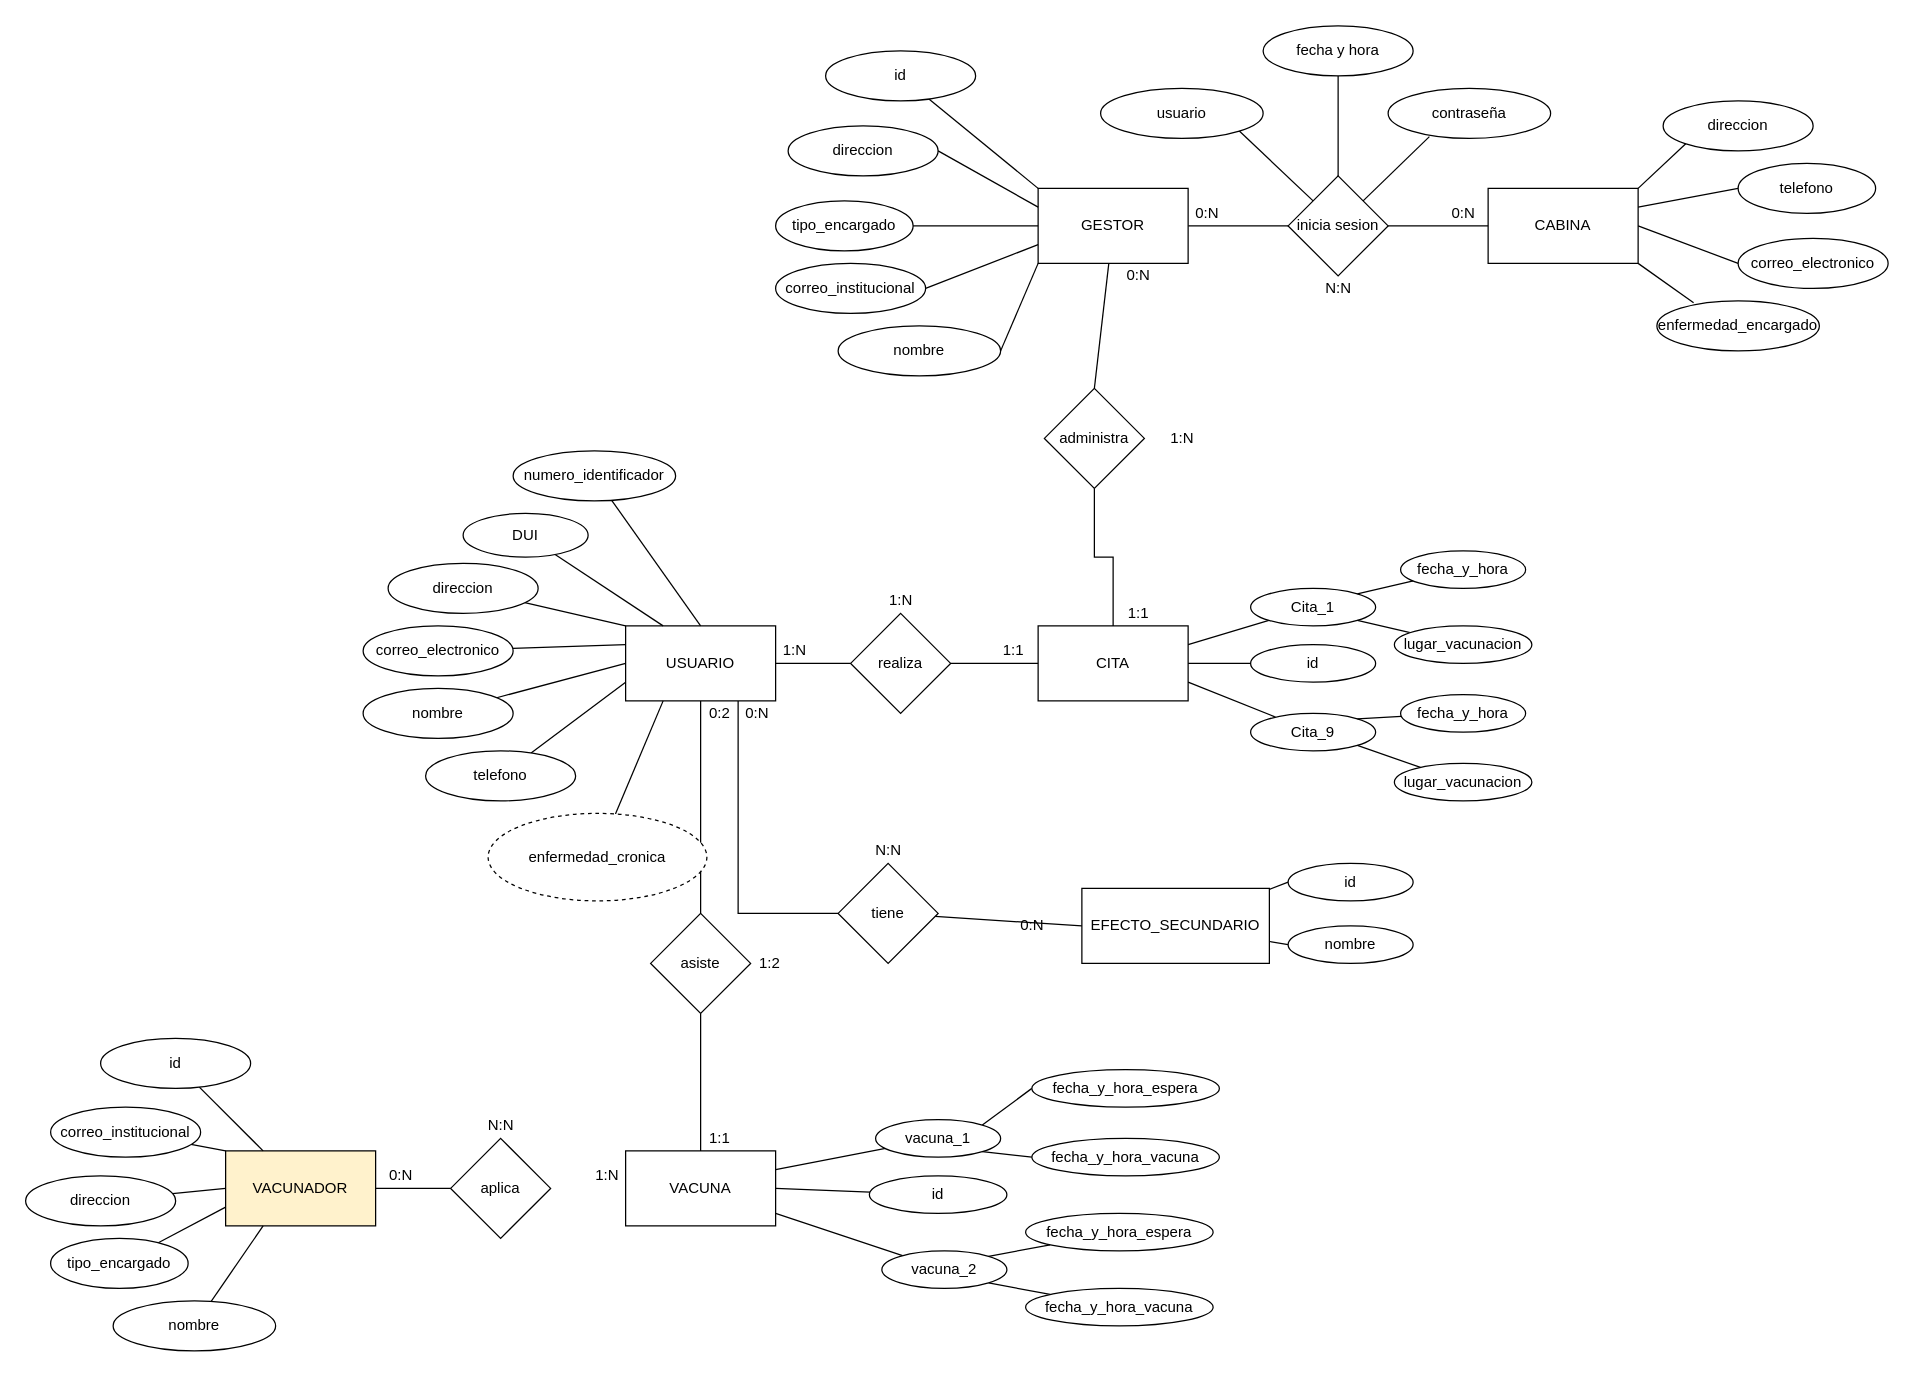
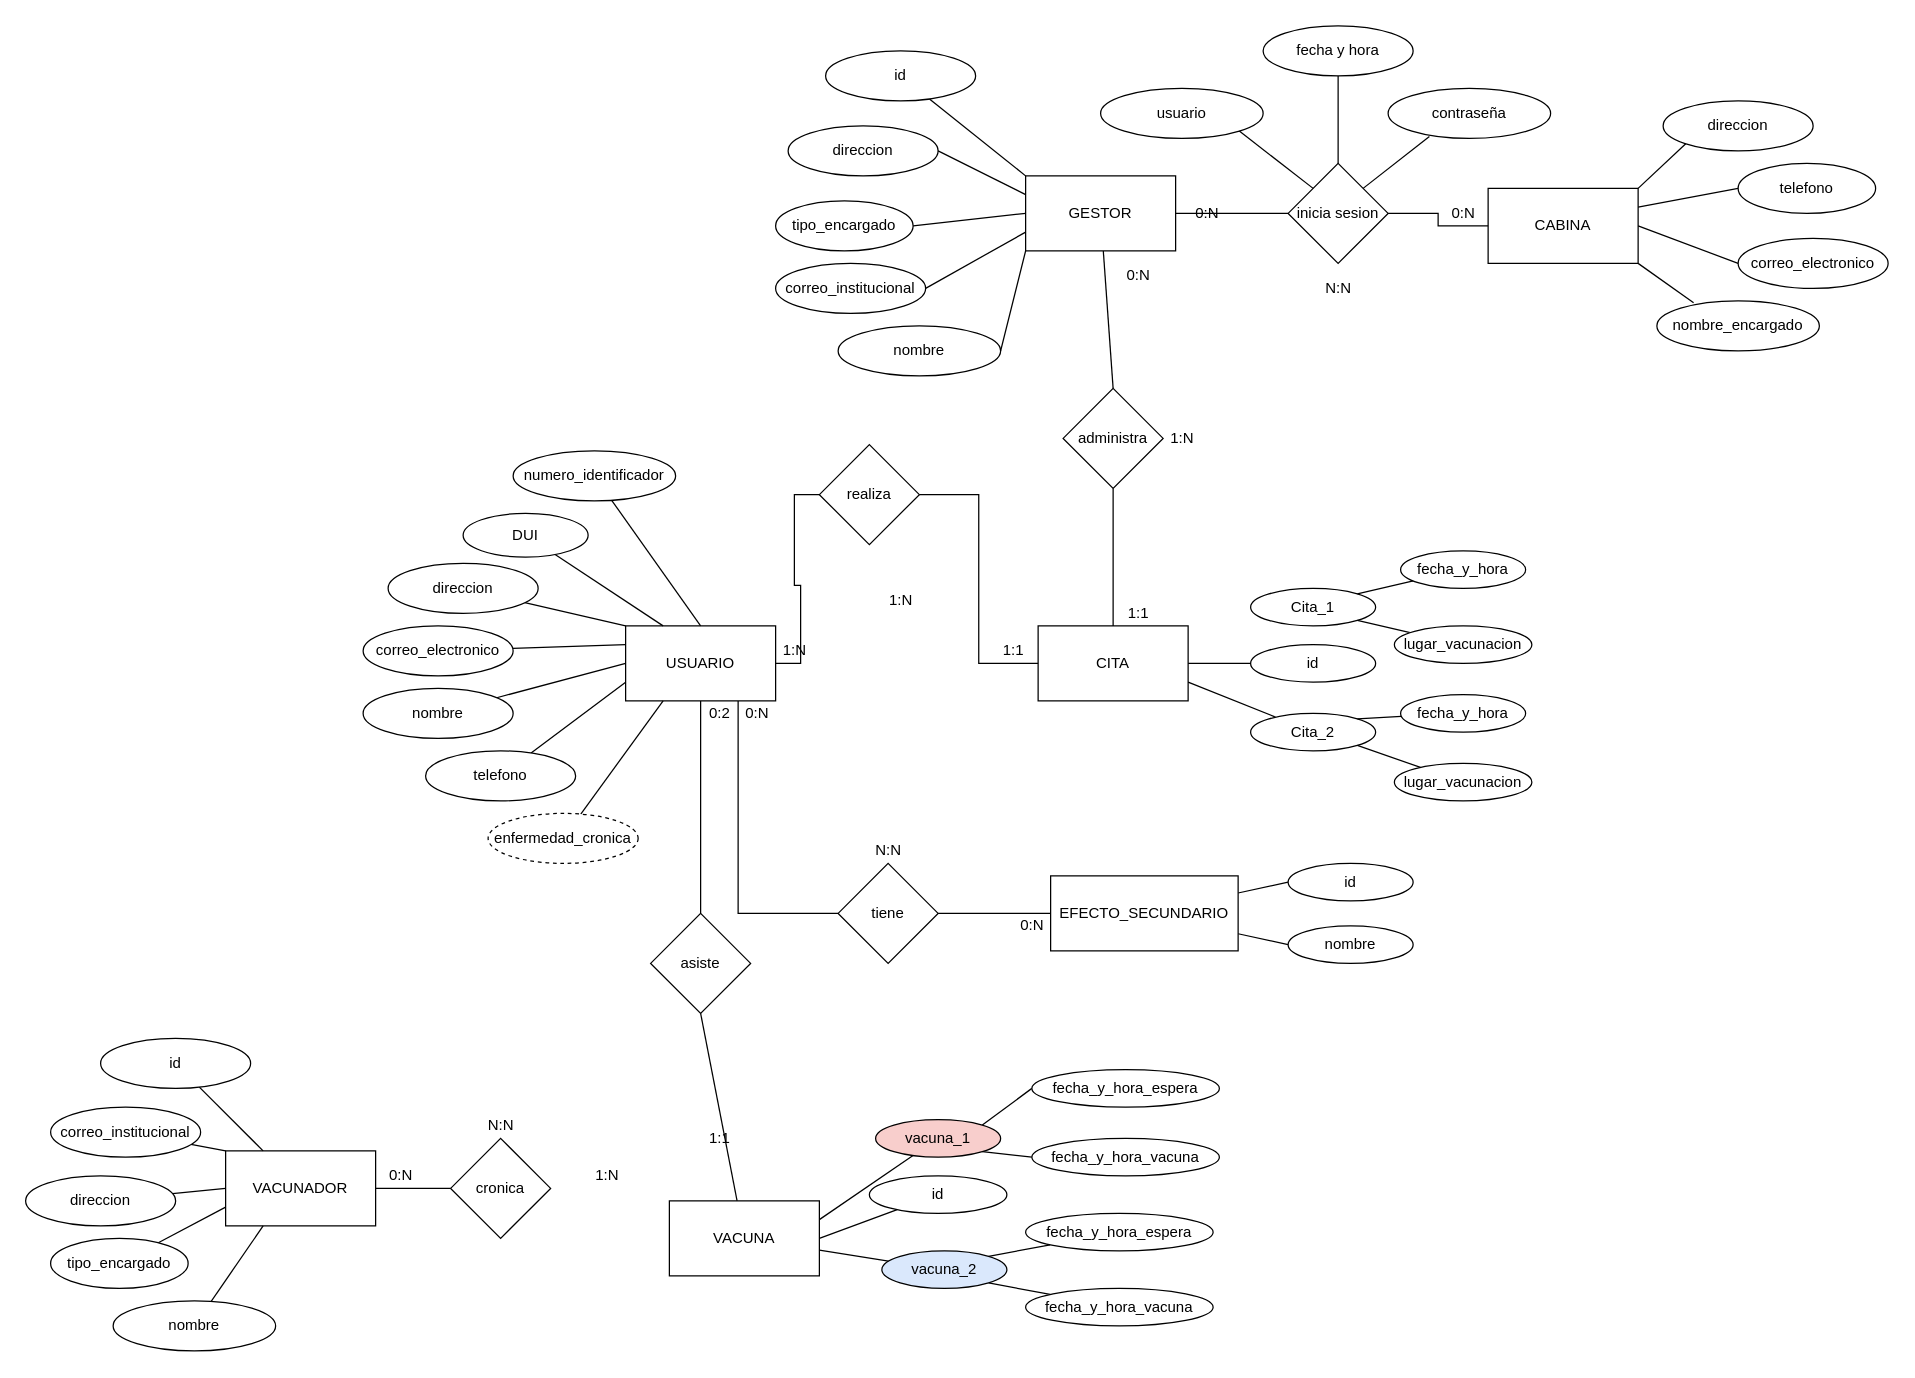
(1113, 226) -> (1101, 213)
(1338, 226) -> (1338, 213)
(1738, 326) -> (1738, 326)
(1094, 438) -> (1113, 438)
(1229, 632) -> none
(901, 663) -> (869, 494)
(1313, 732) -> (1313, 732)
(598, 857) -> (563, 838)
(1176, 926) -> (1144, 913)
(769, 963) -> none
(938, 1138) -> (938, 1138)
(301, 1188) -> (301, 1188)
(501, 1188) -> (501, 1188)
(701, 1188) -> (744, 1238)
(944, 1269) -> (944, 1269)
